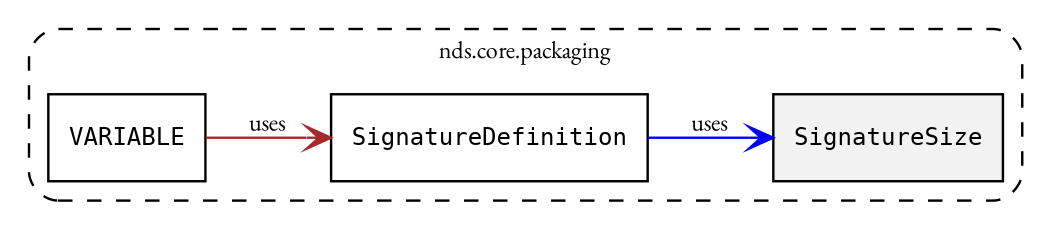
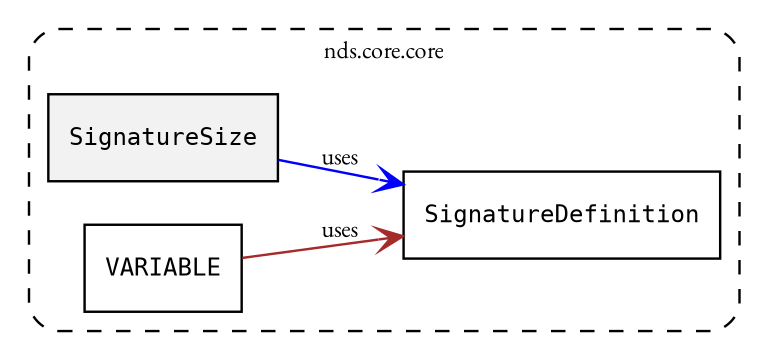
(526, 52) -> (384, 52)
(699, 138) -> (329, 170)
